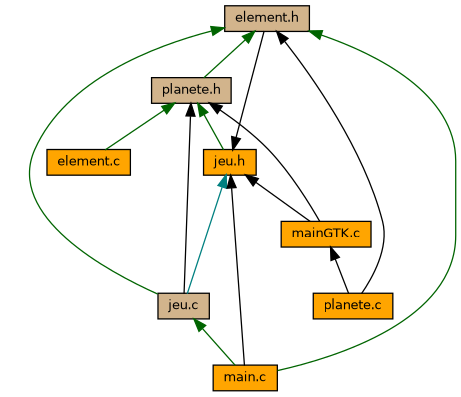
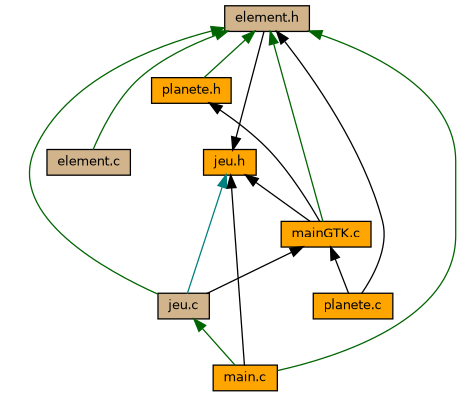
(191, 90) -> (191, 90)
(135, 130) -> (140, 77)
(214, 132) -> none
none -> (298, 133)
(89, 162) -> (89, 162)
(187, 205) -> (249, 273)
